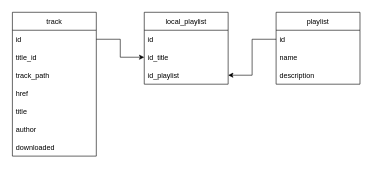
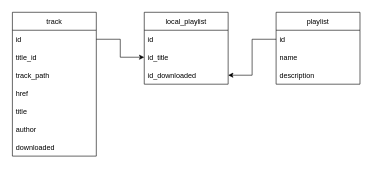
(166, 76) -> (172, 76)
